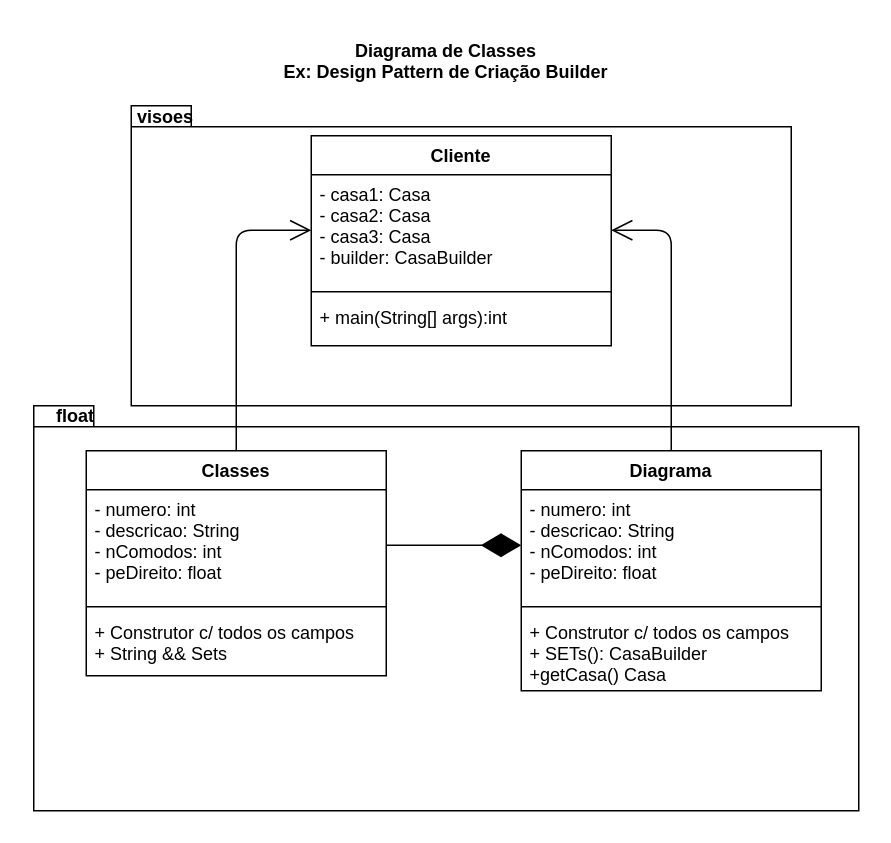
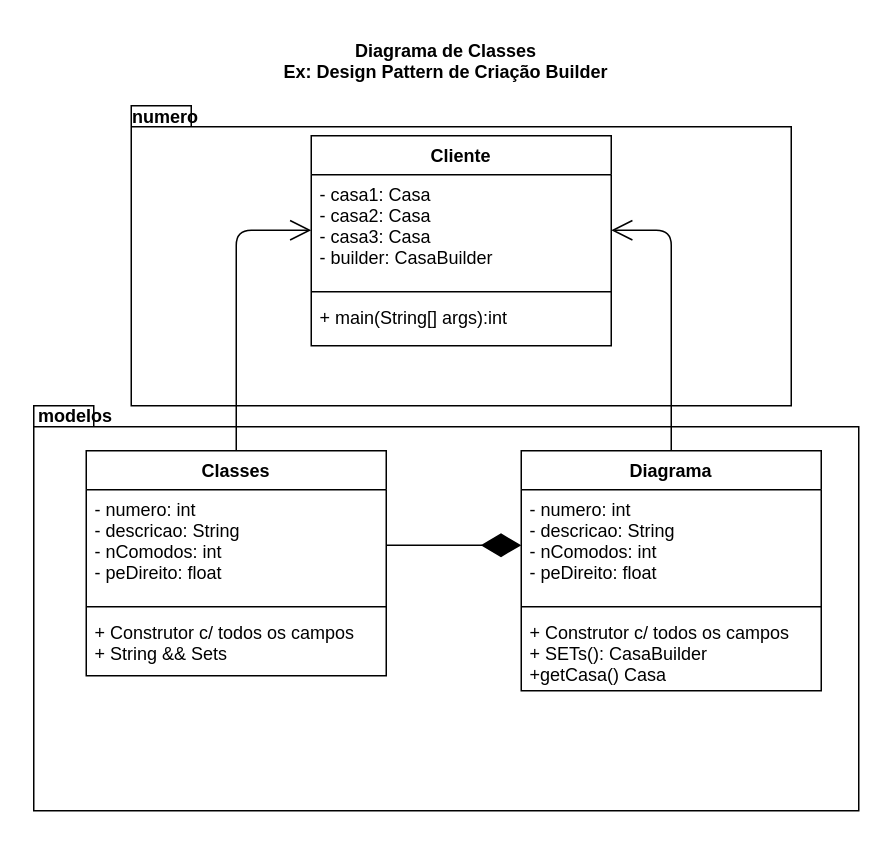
(165, 117) -> (165, 117)
(75, 416) -> (75, 416)
